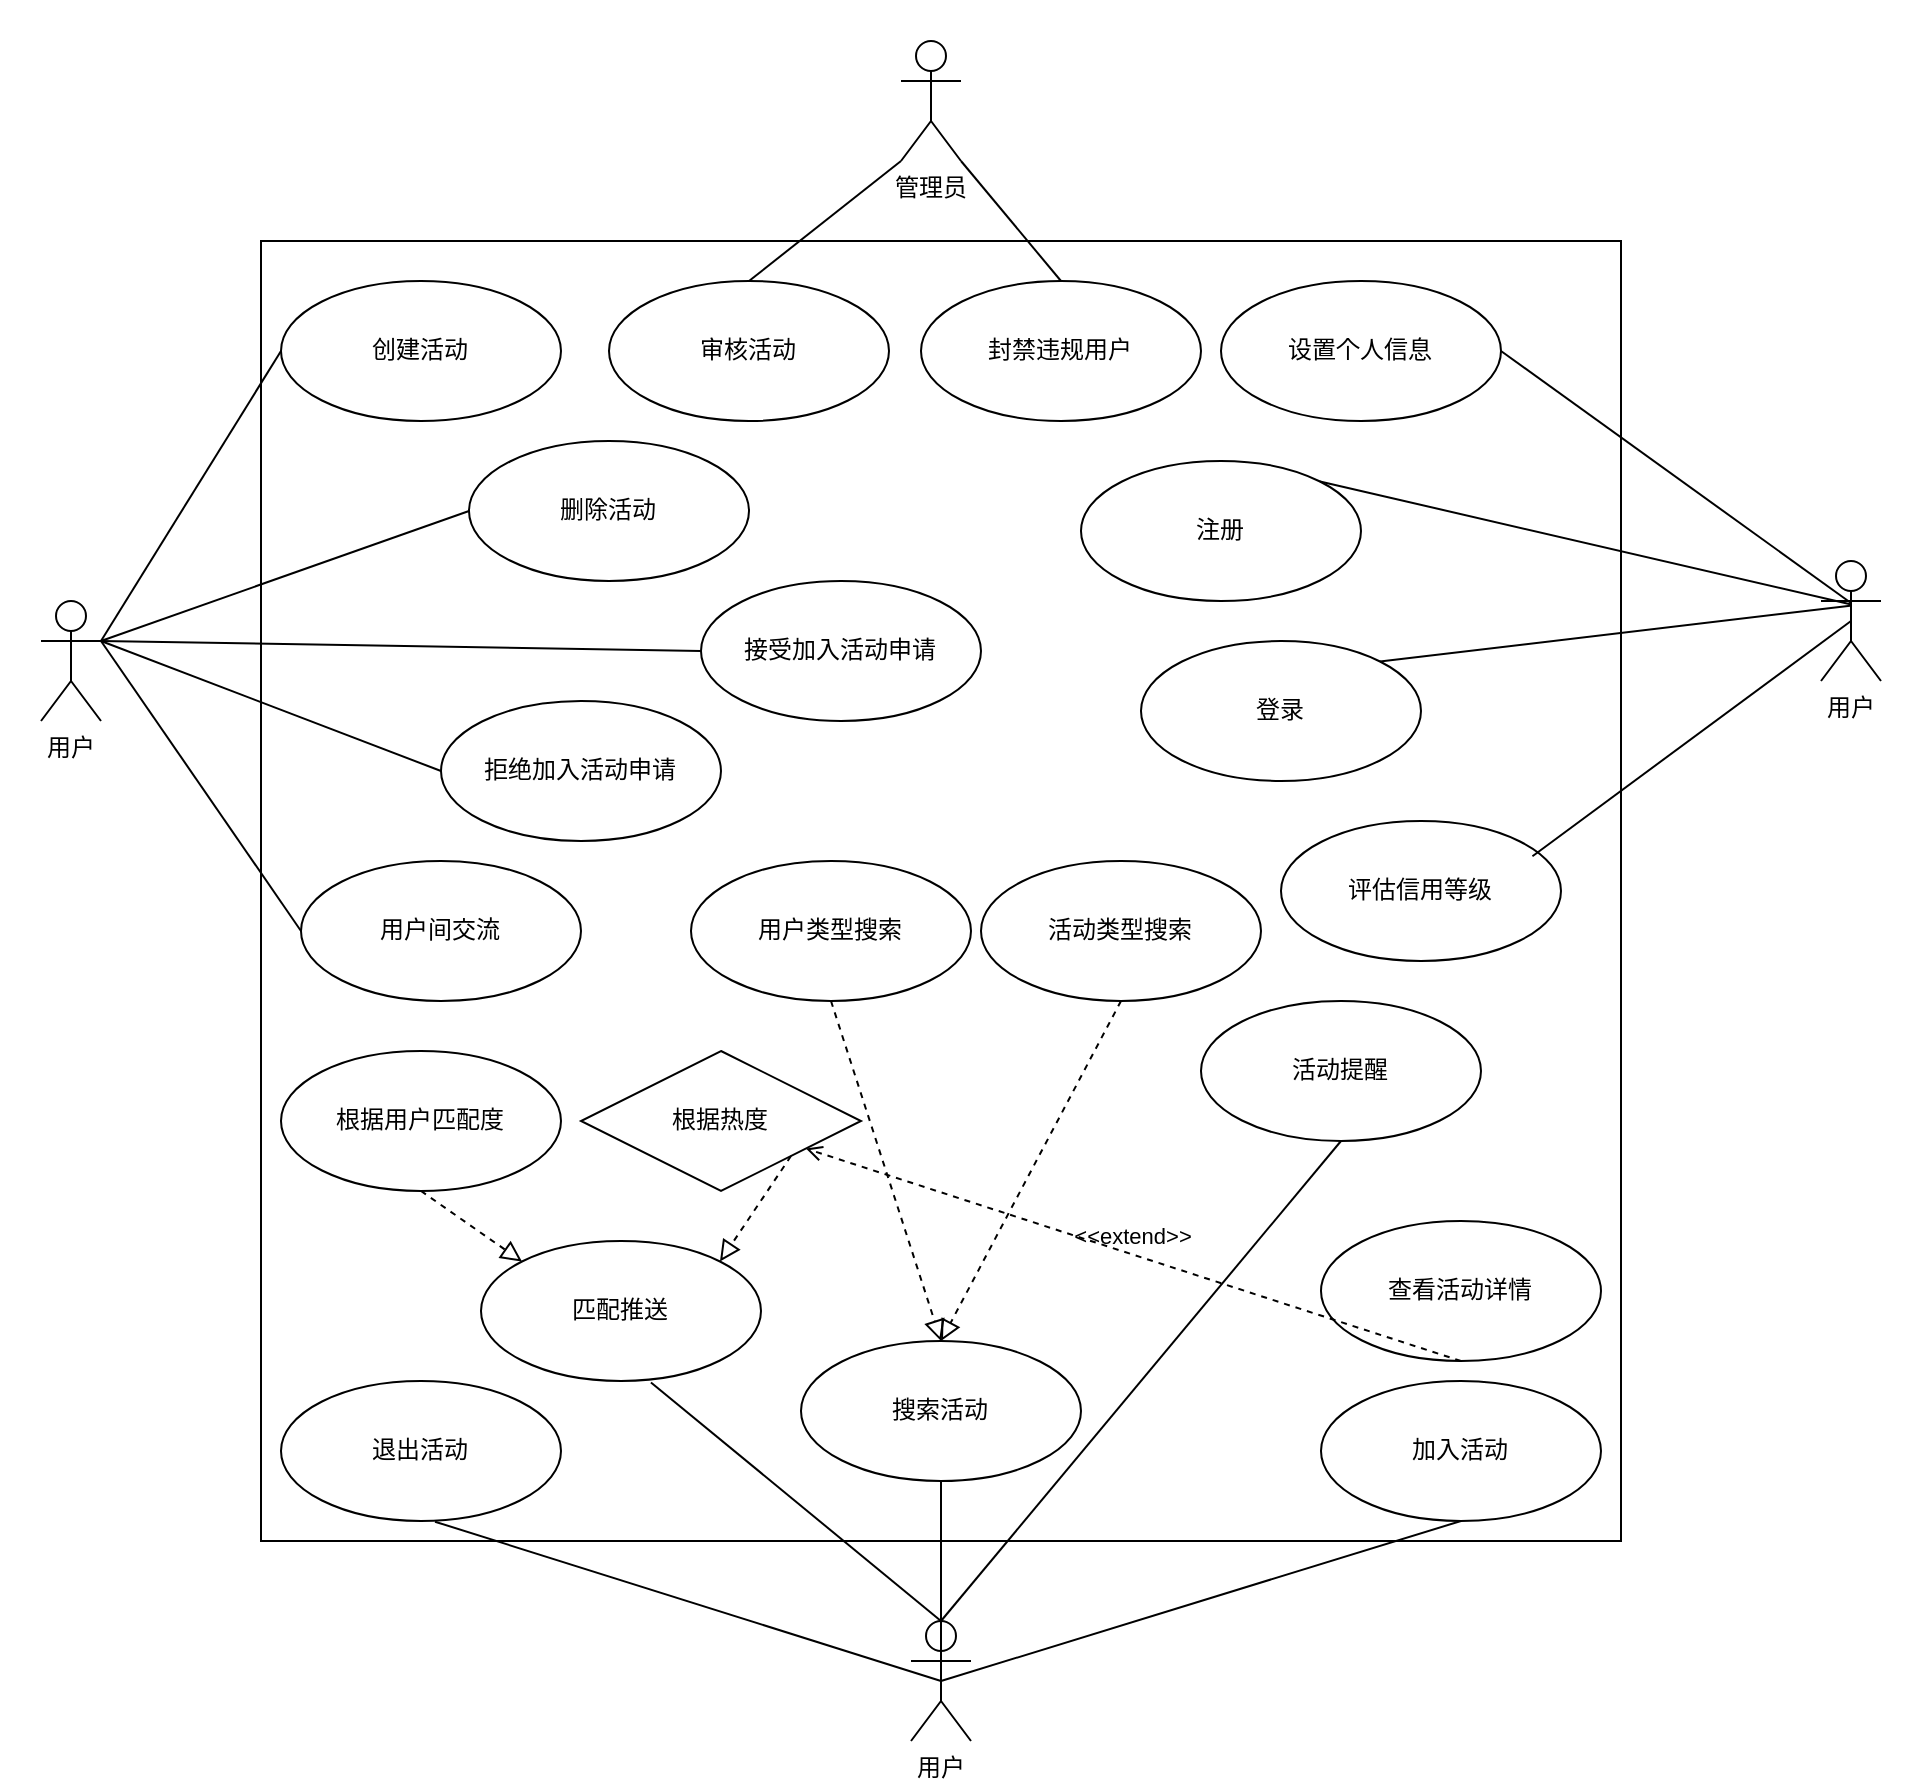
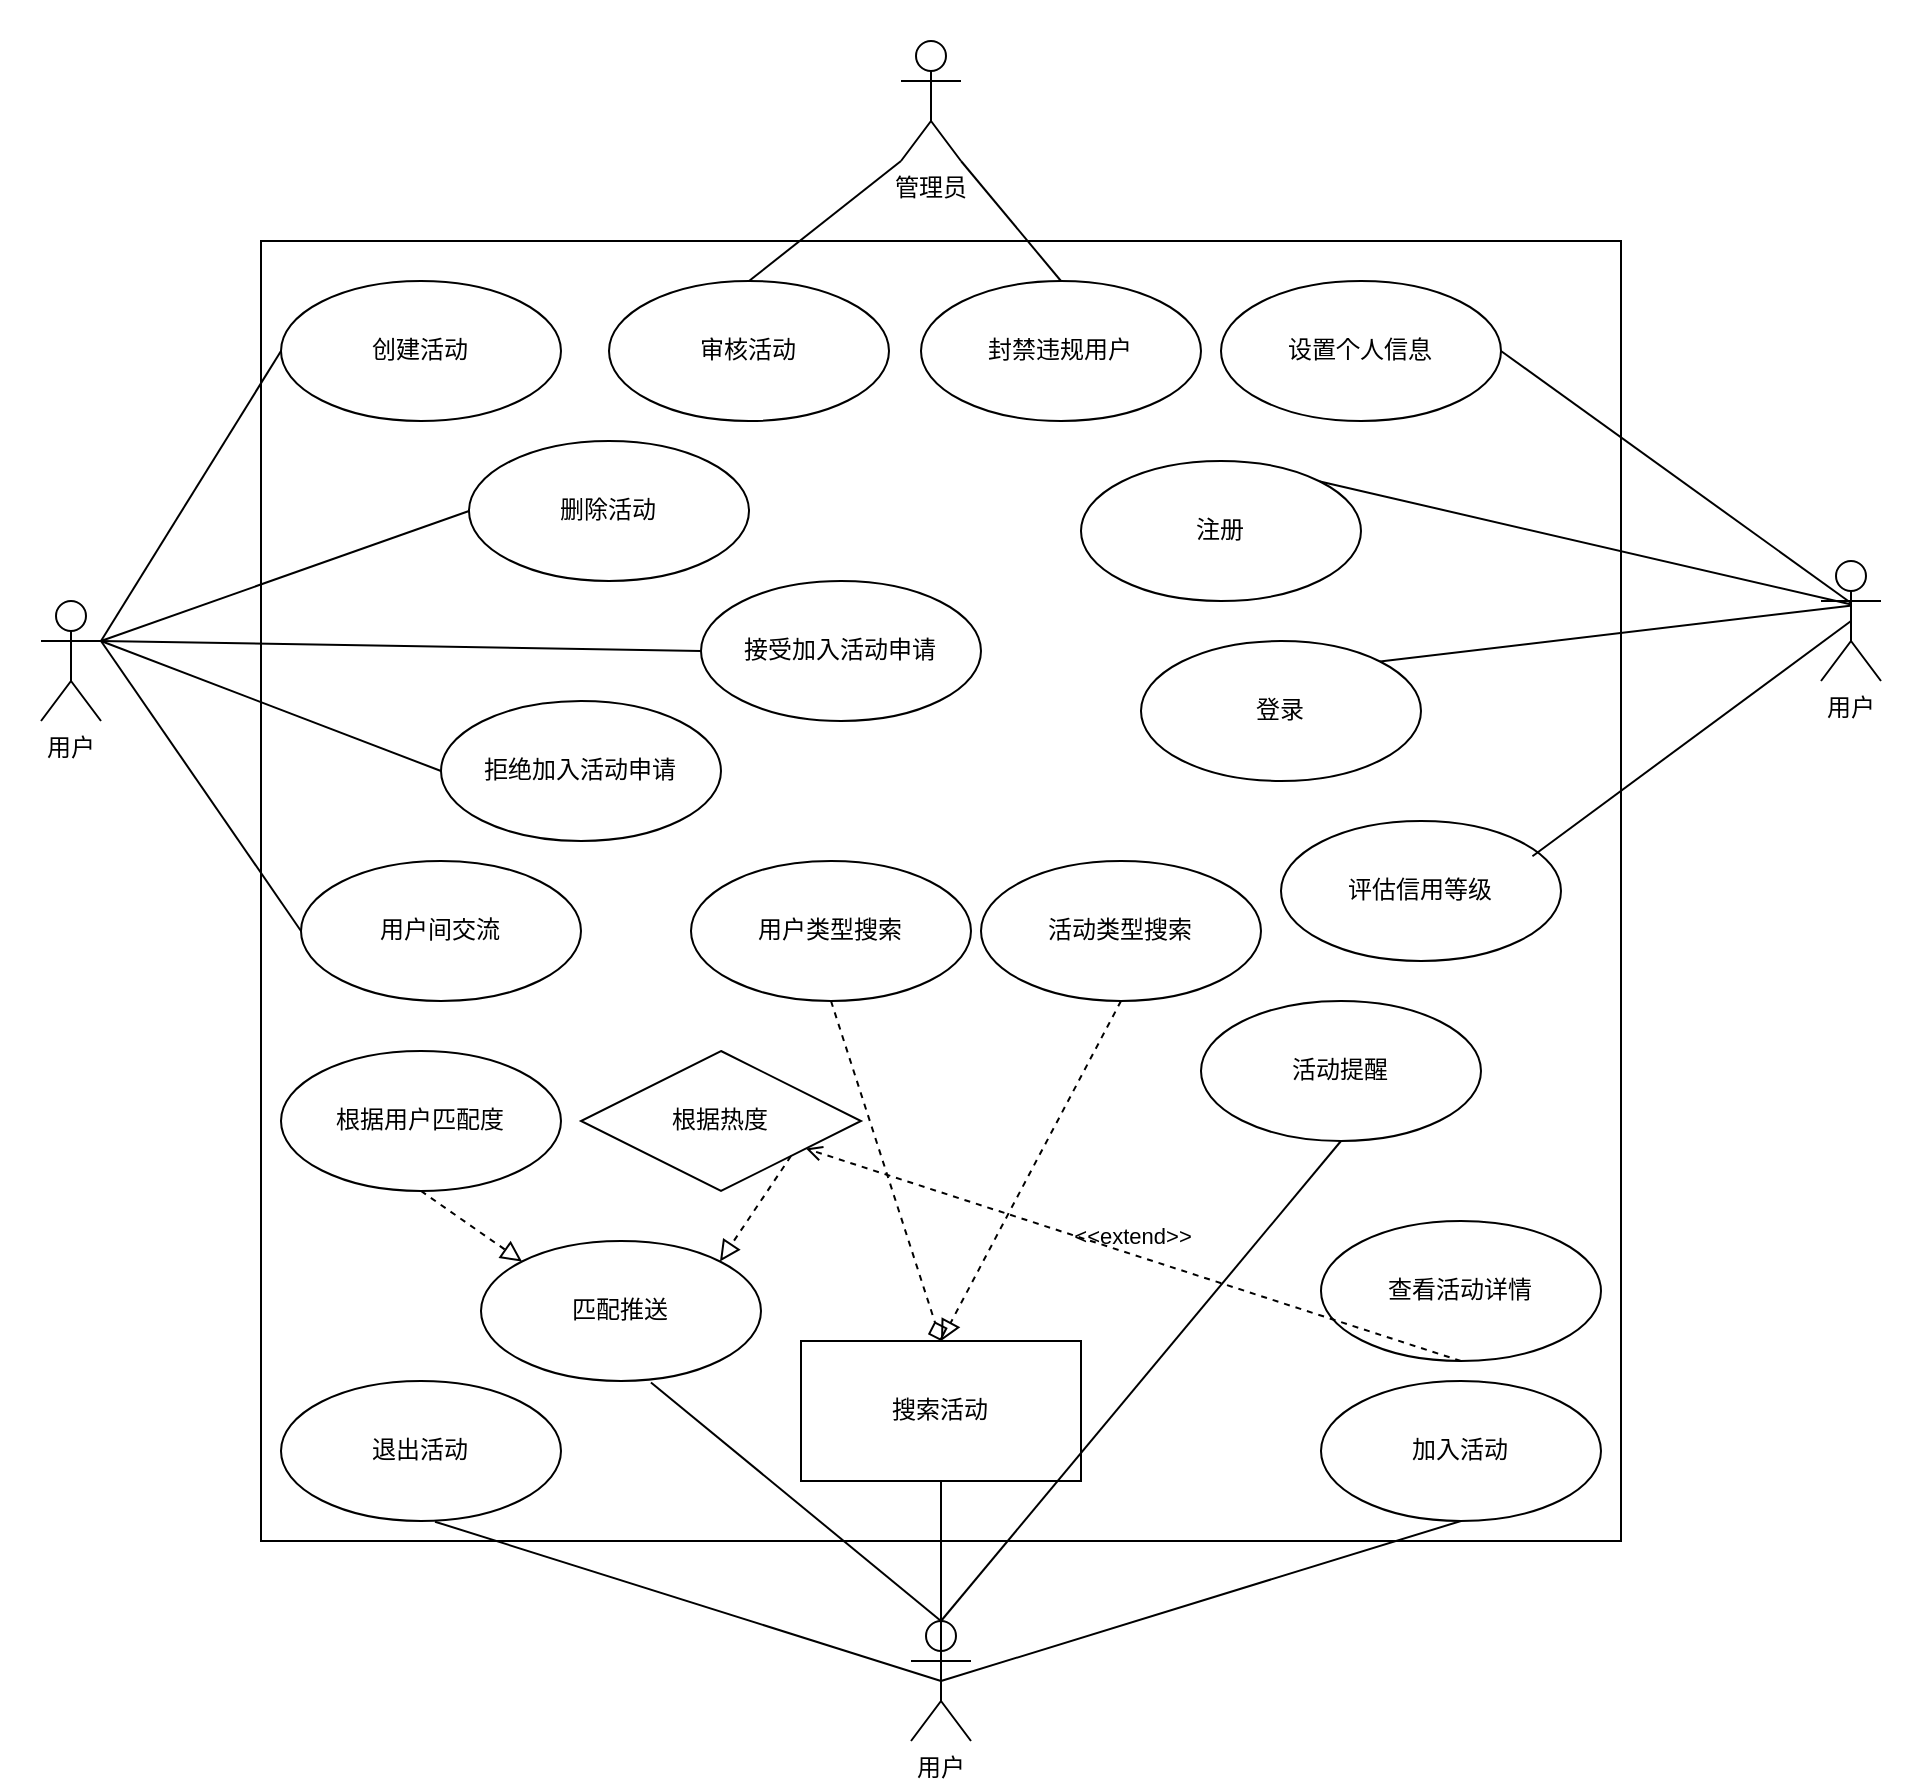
(934, 1320) -> (934, 1320)
(941, 1411) -> (941, 1411)
